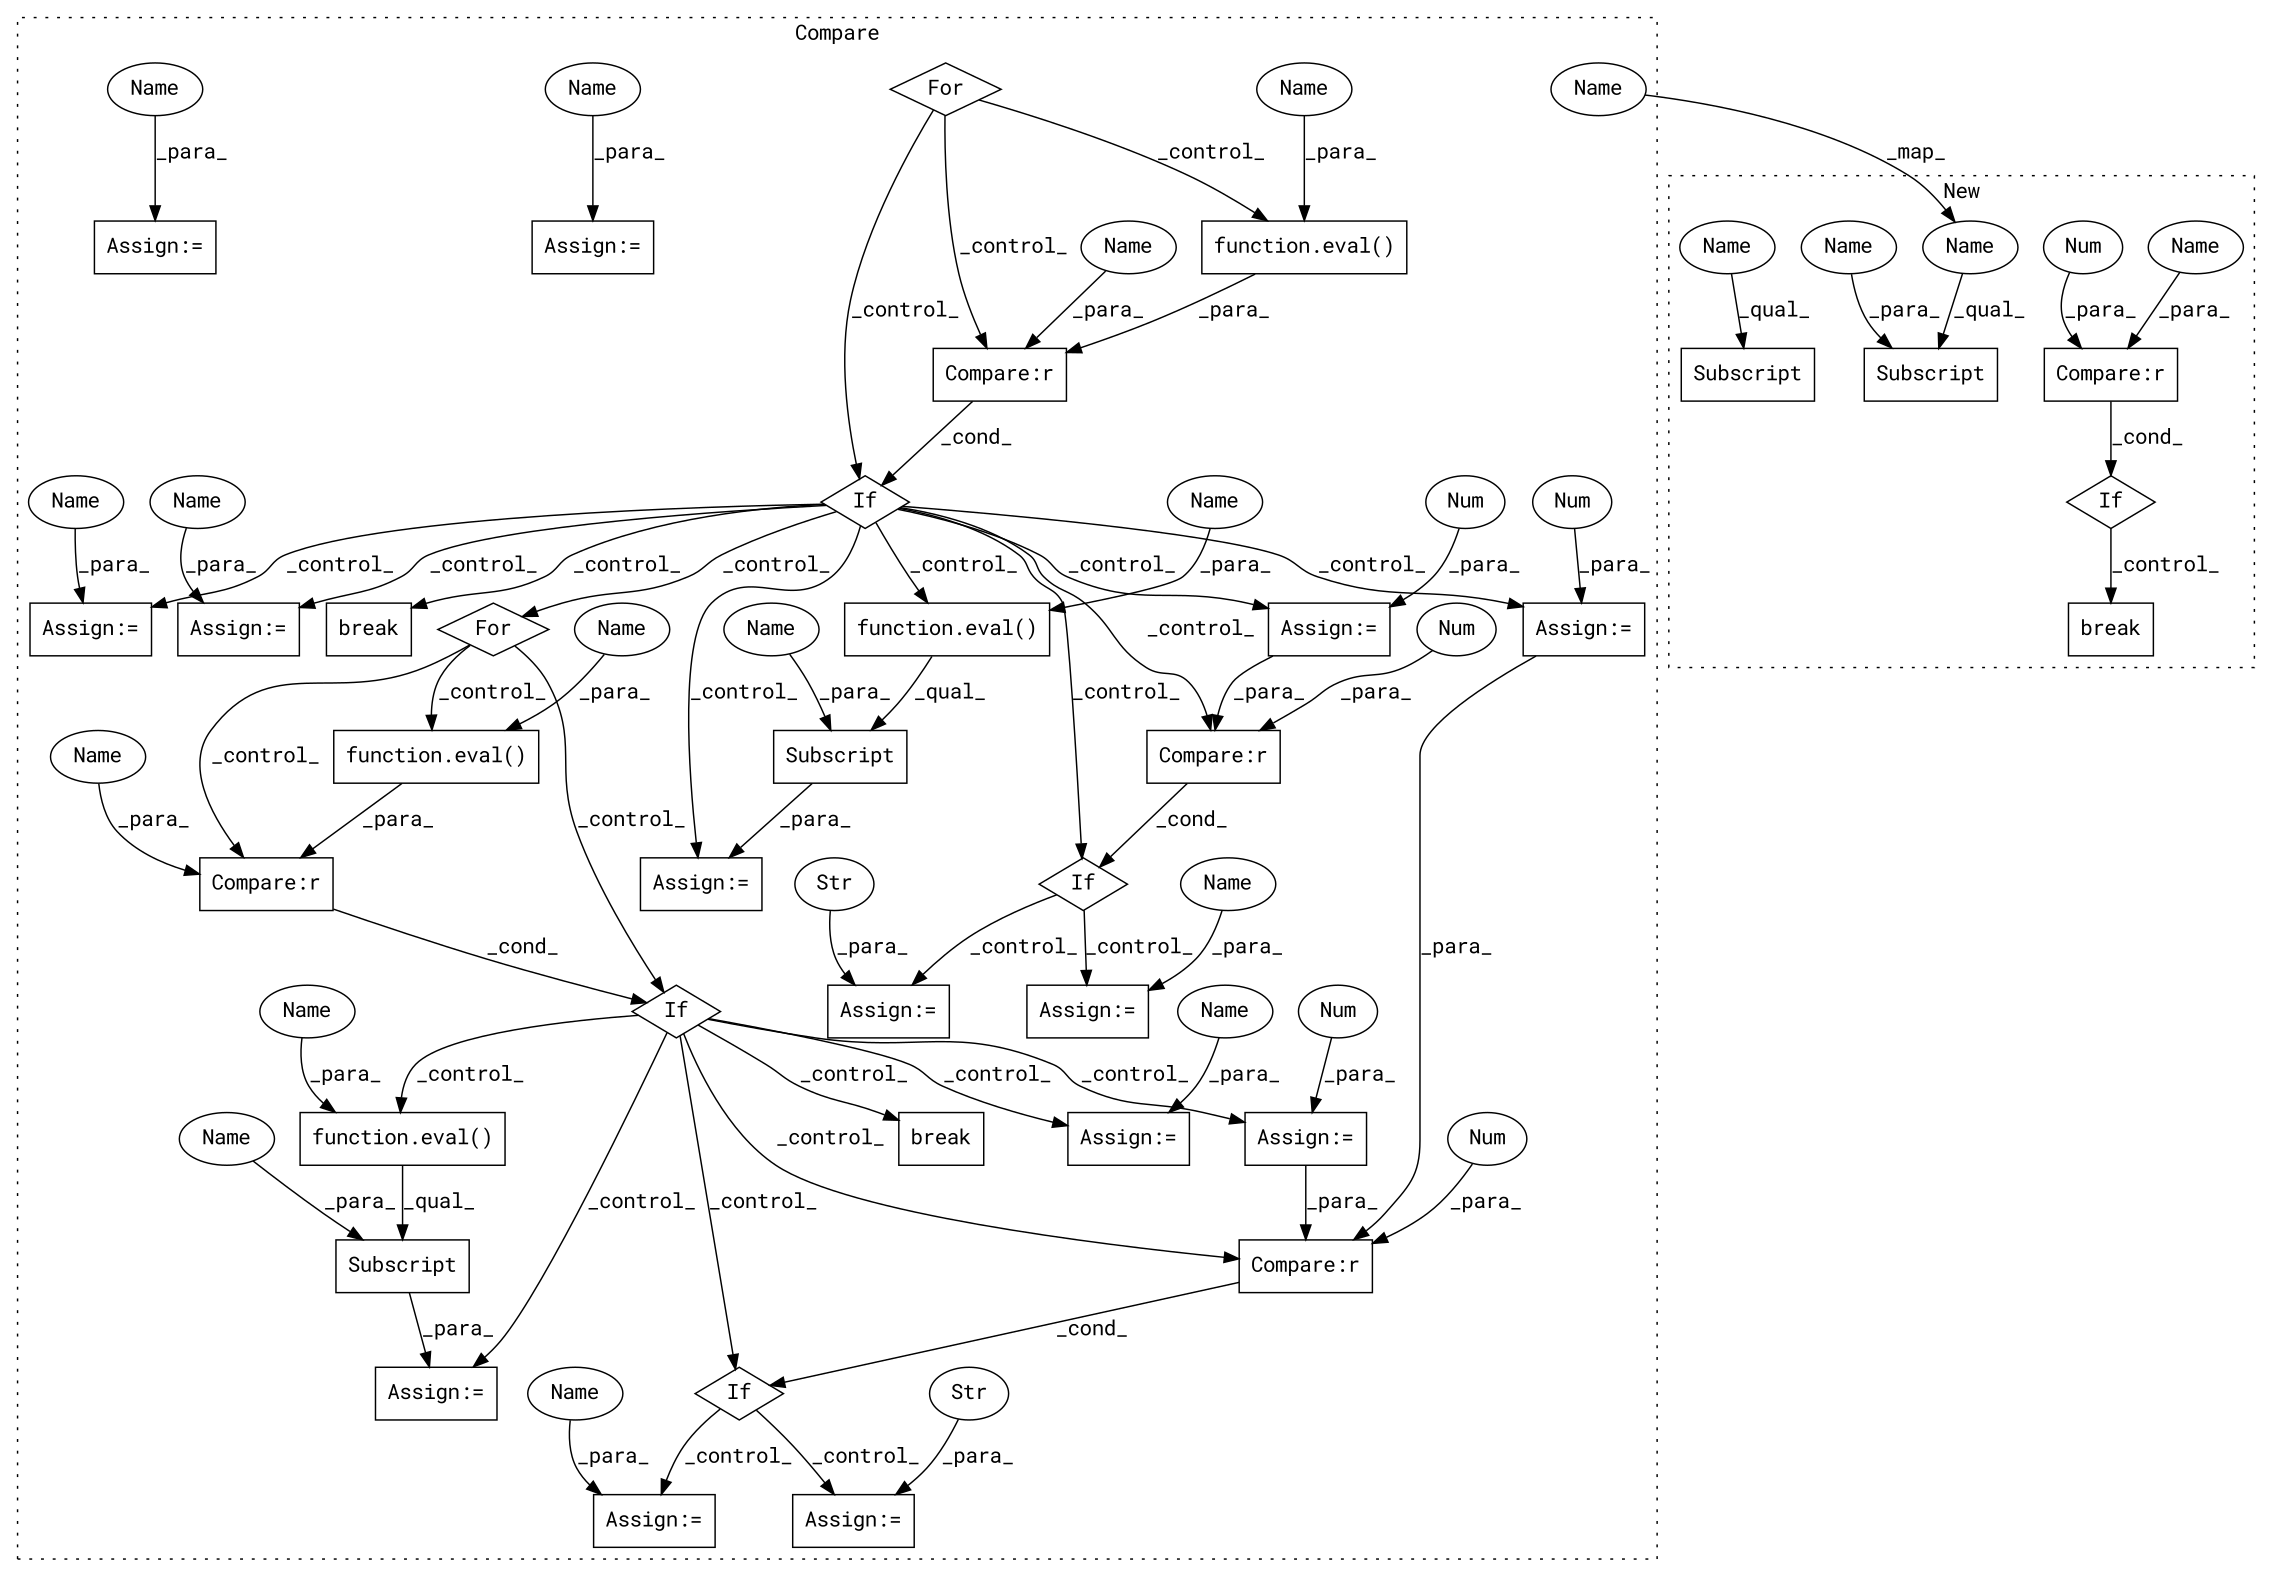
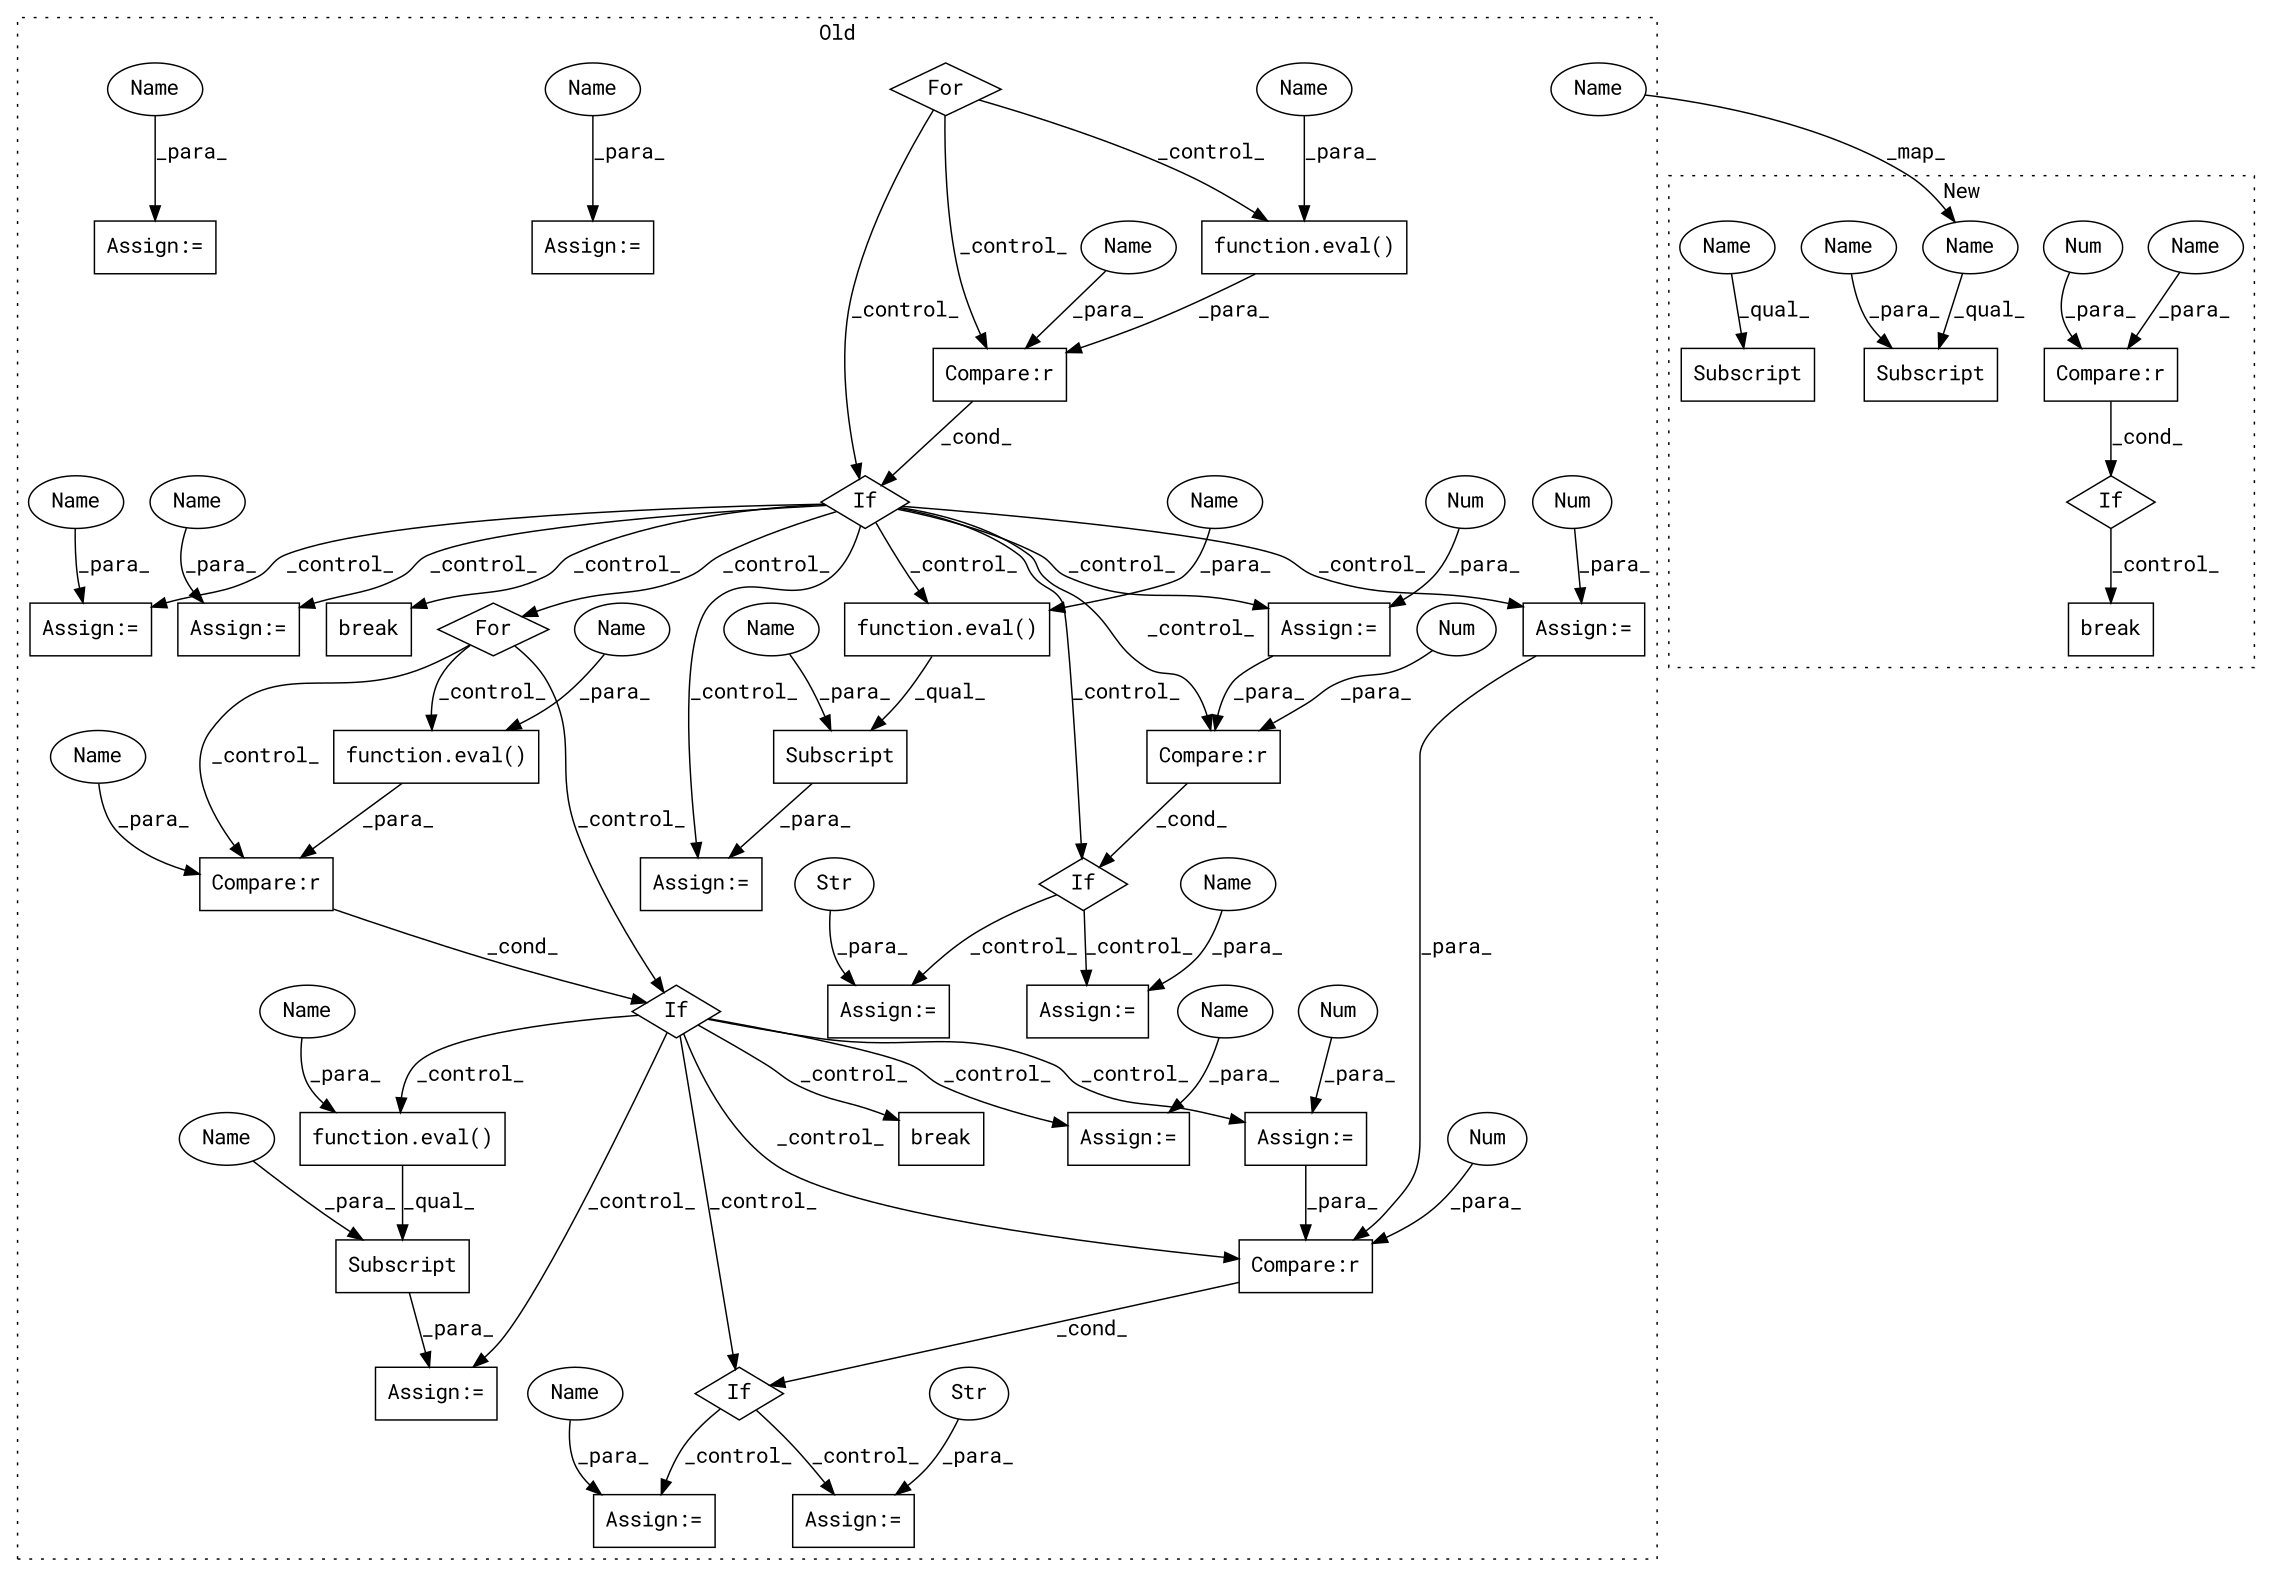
(837, 34) -> (837, 34)
